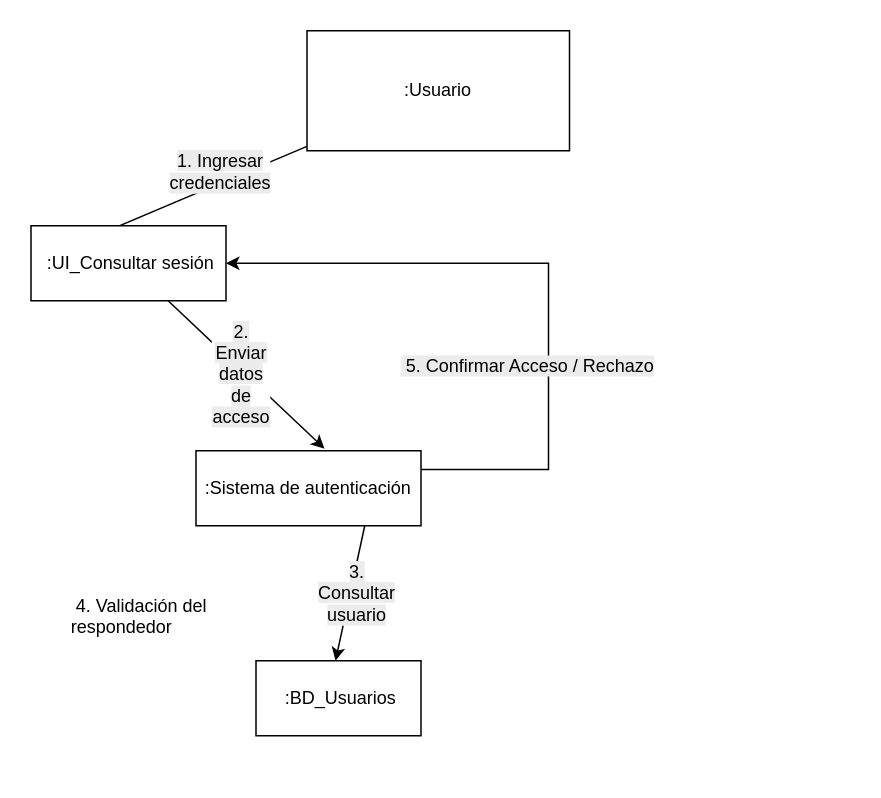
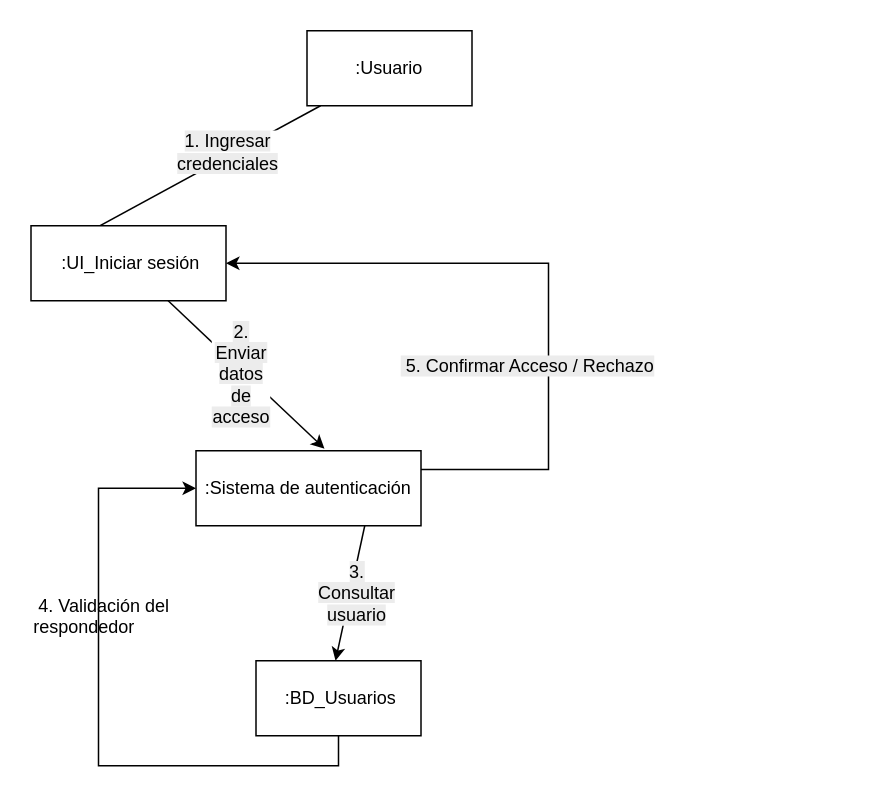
(438, 91) -> (389, 68)
(128, 263) -> (128, 263)
(173, 616) -> (136, 616)
none -> (98, 719)
